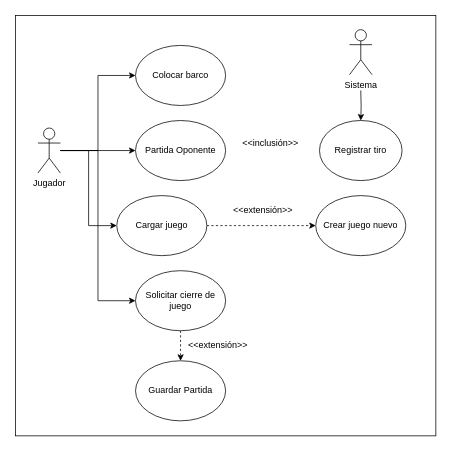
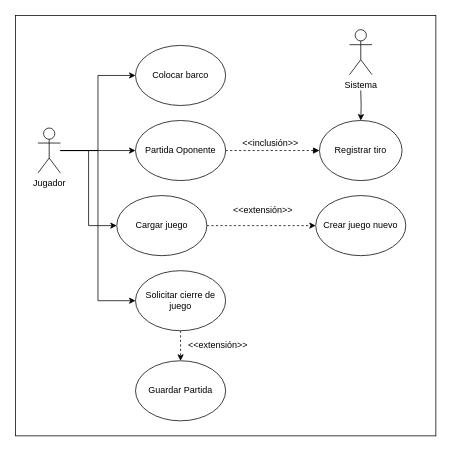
none -> (270, 150)
